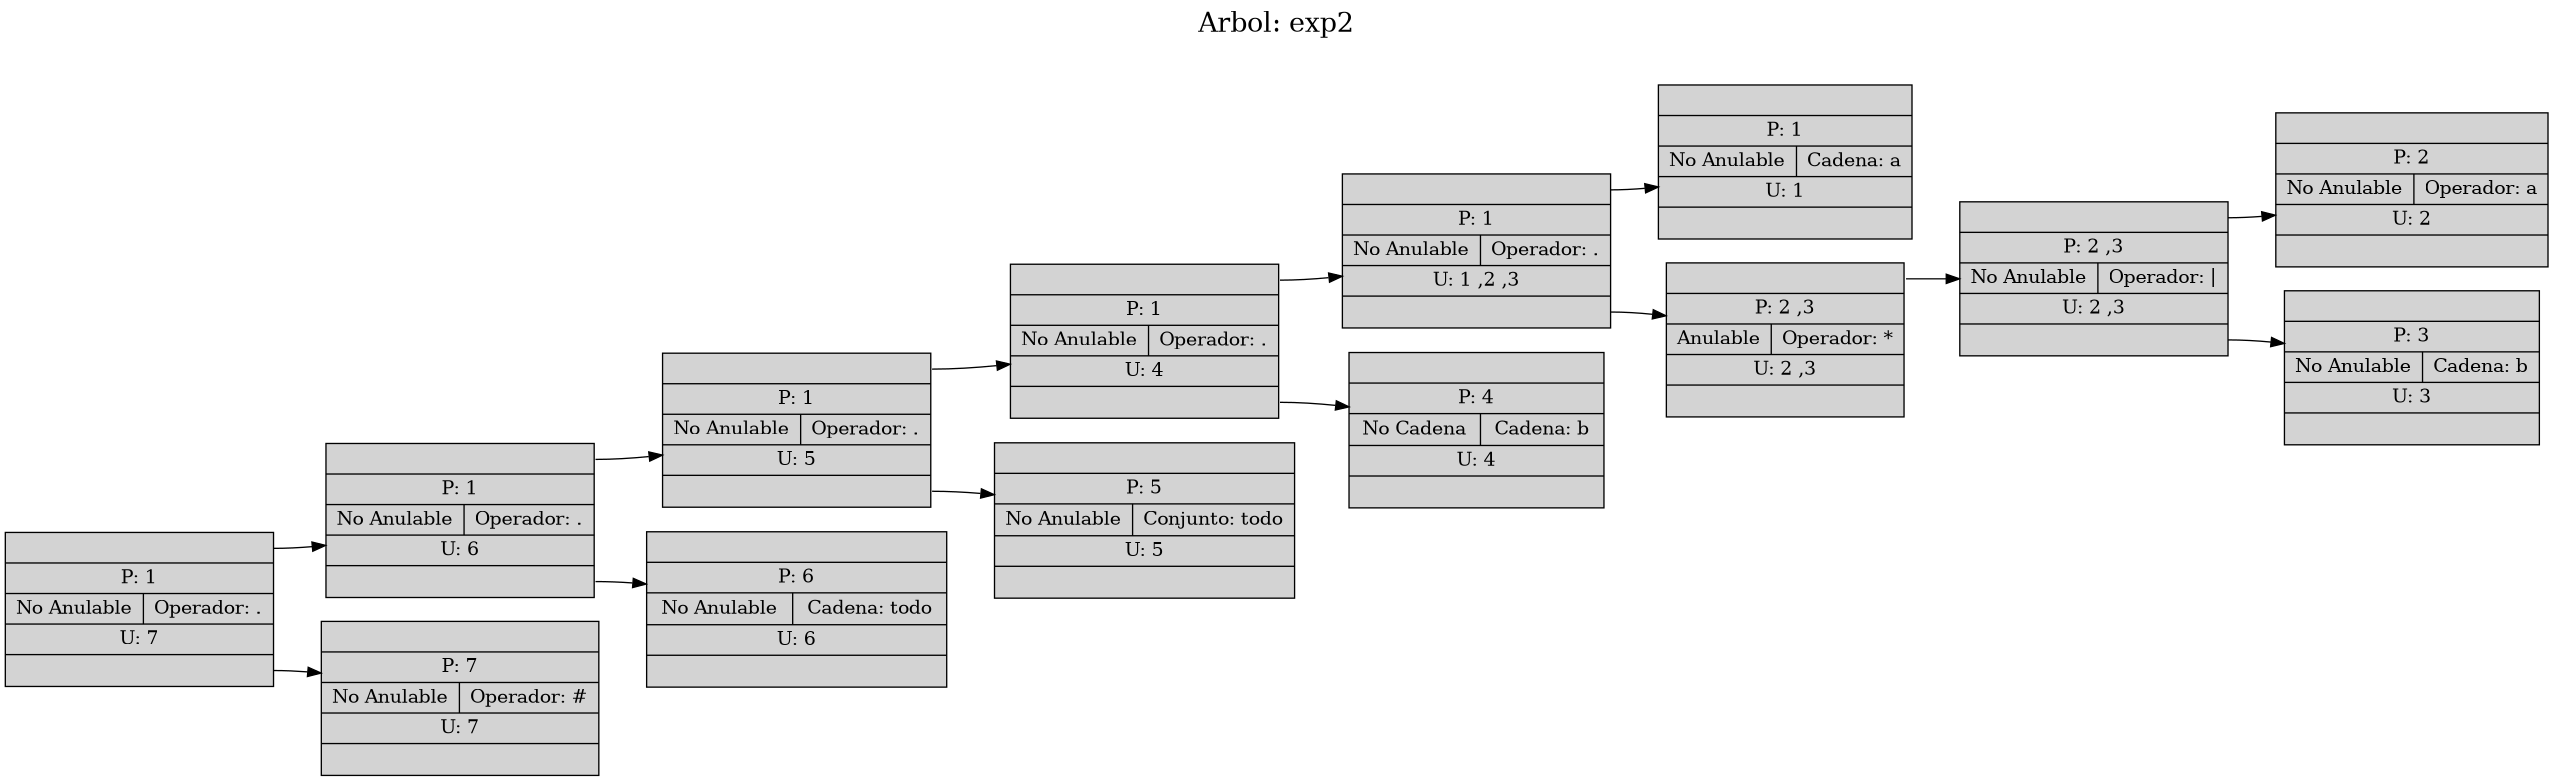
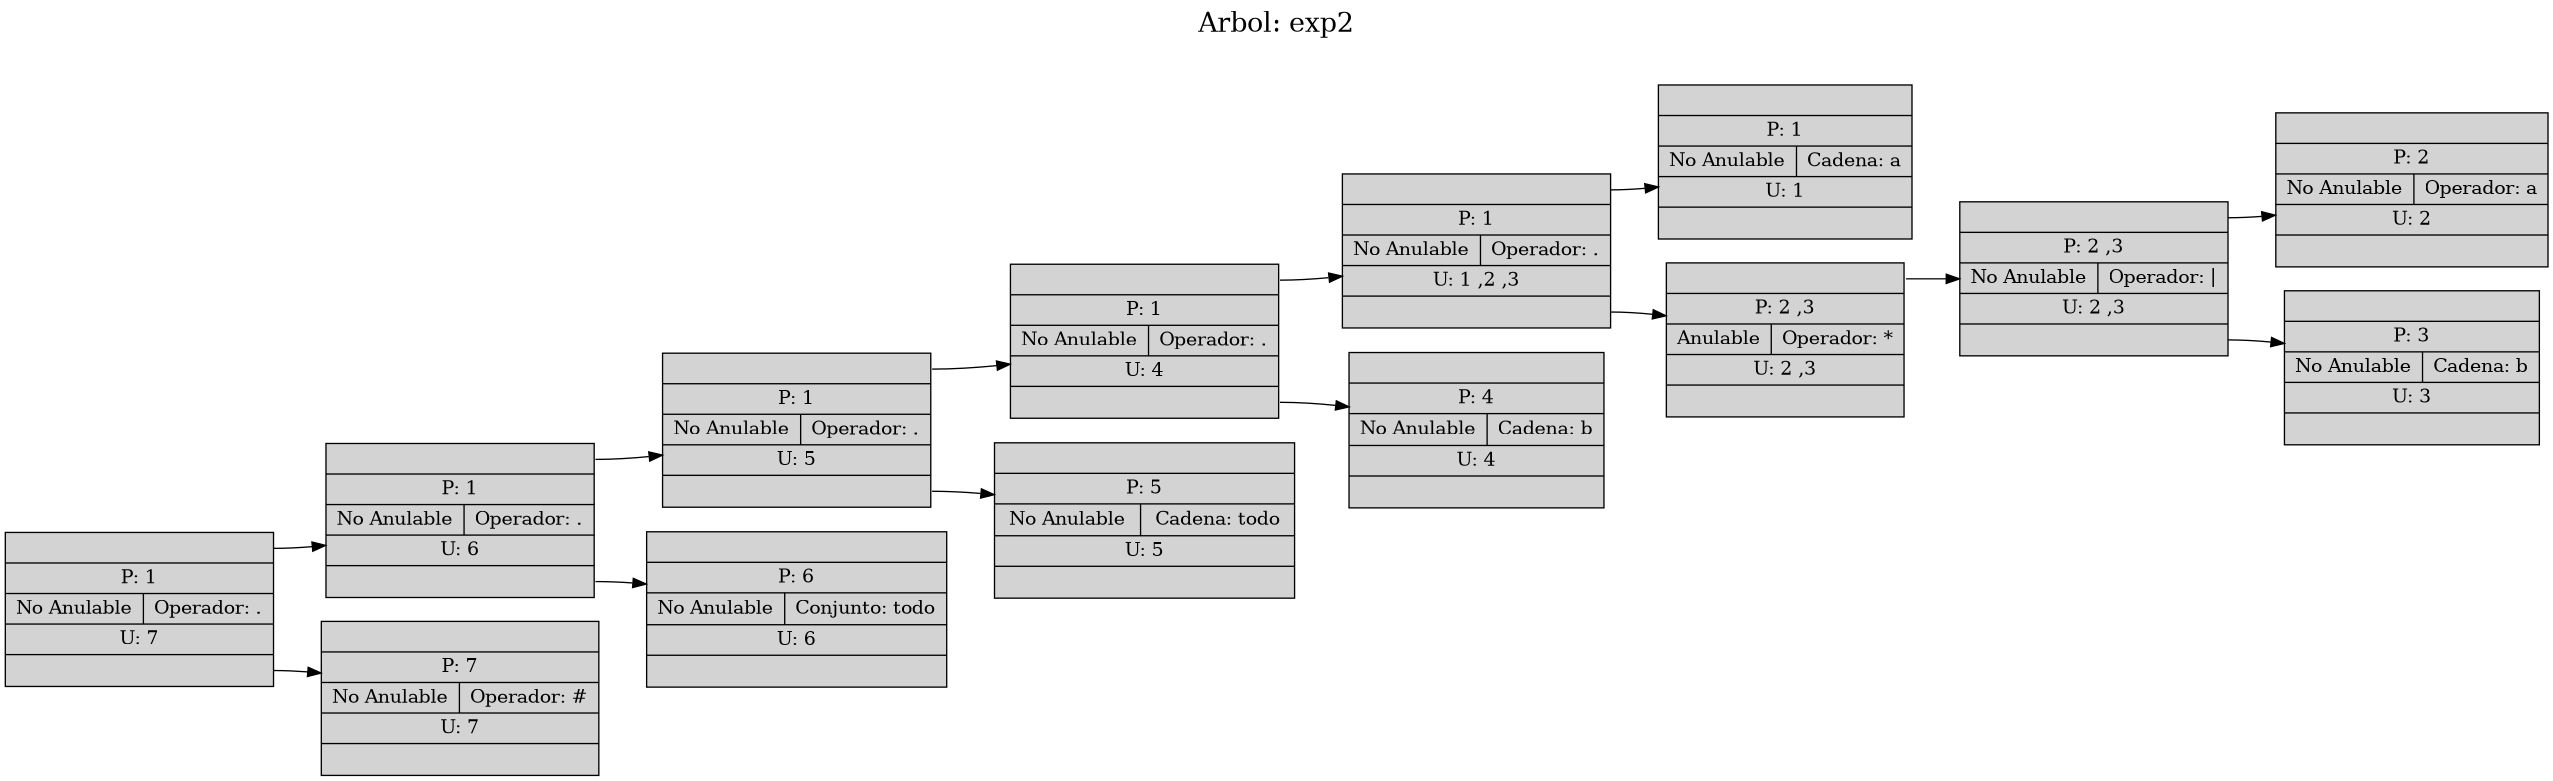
(1415, 429) -> (1418, 429)
(1214, 519) -> (1218, 519)
(870, 608) -> (866, 608)
